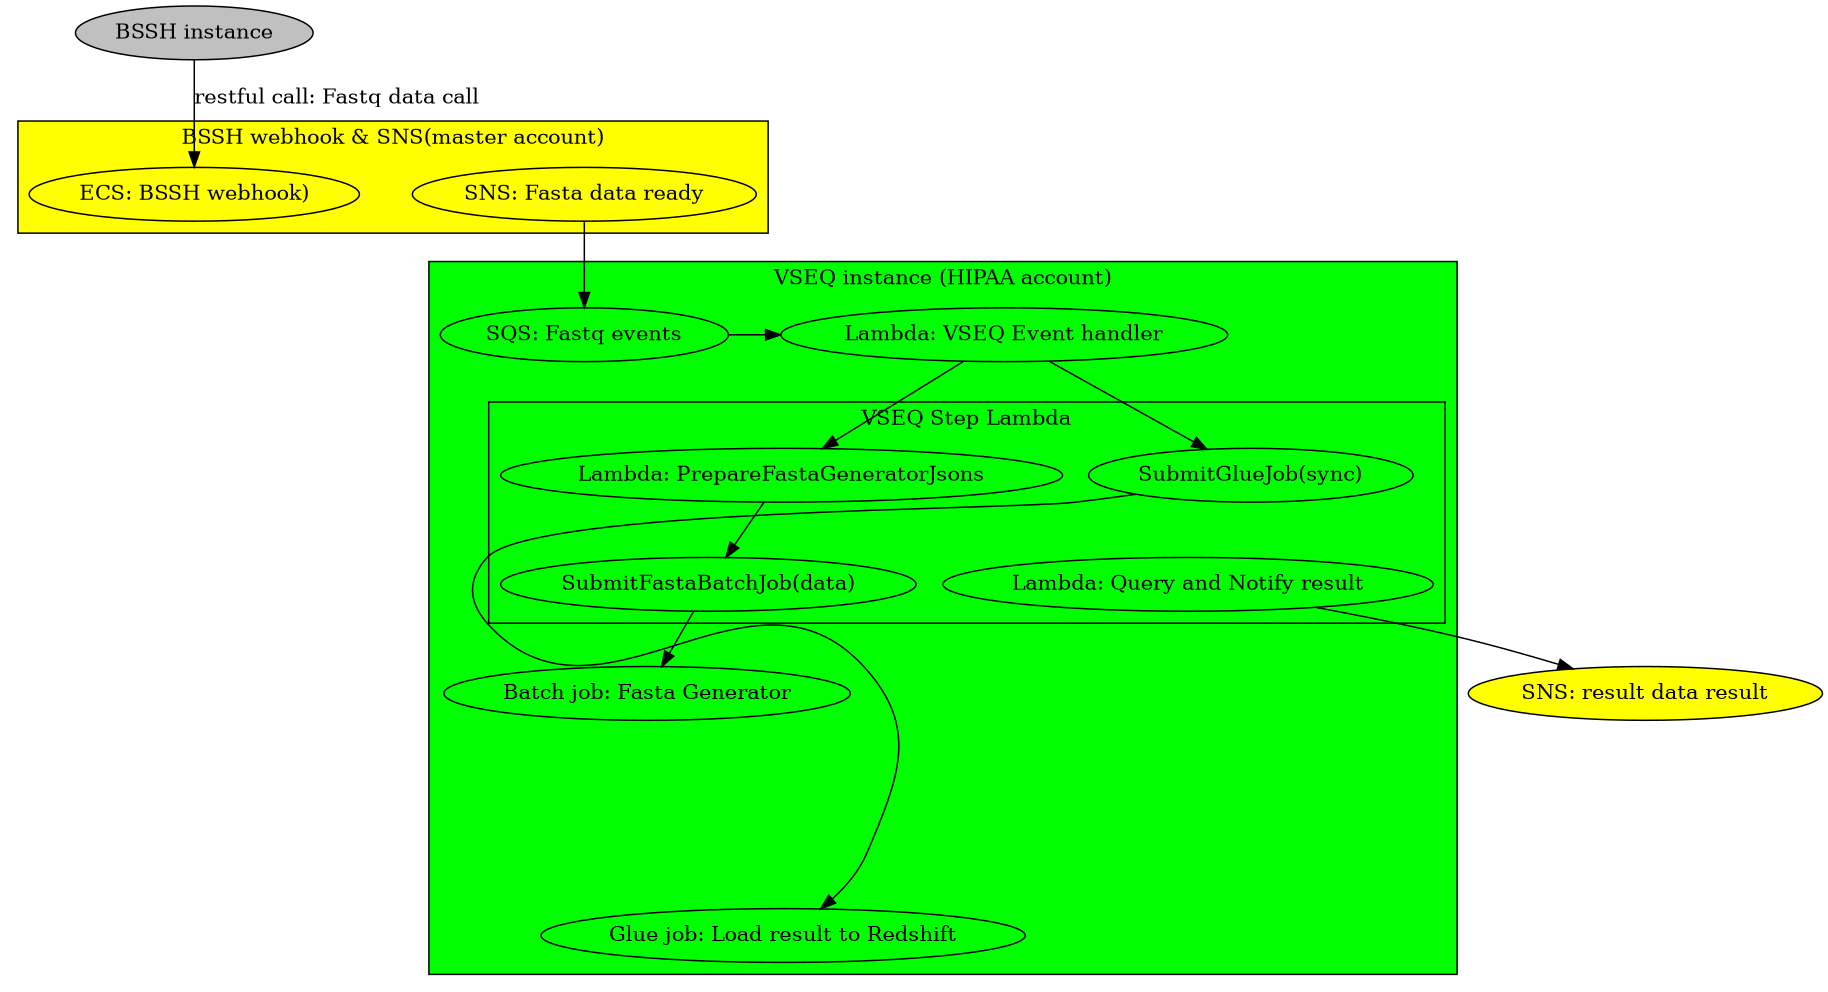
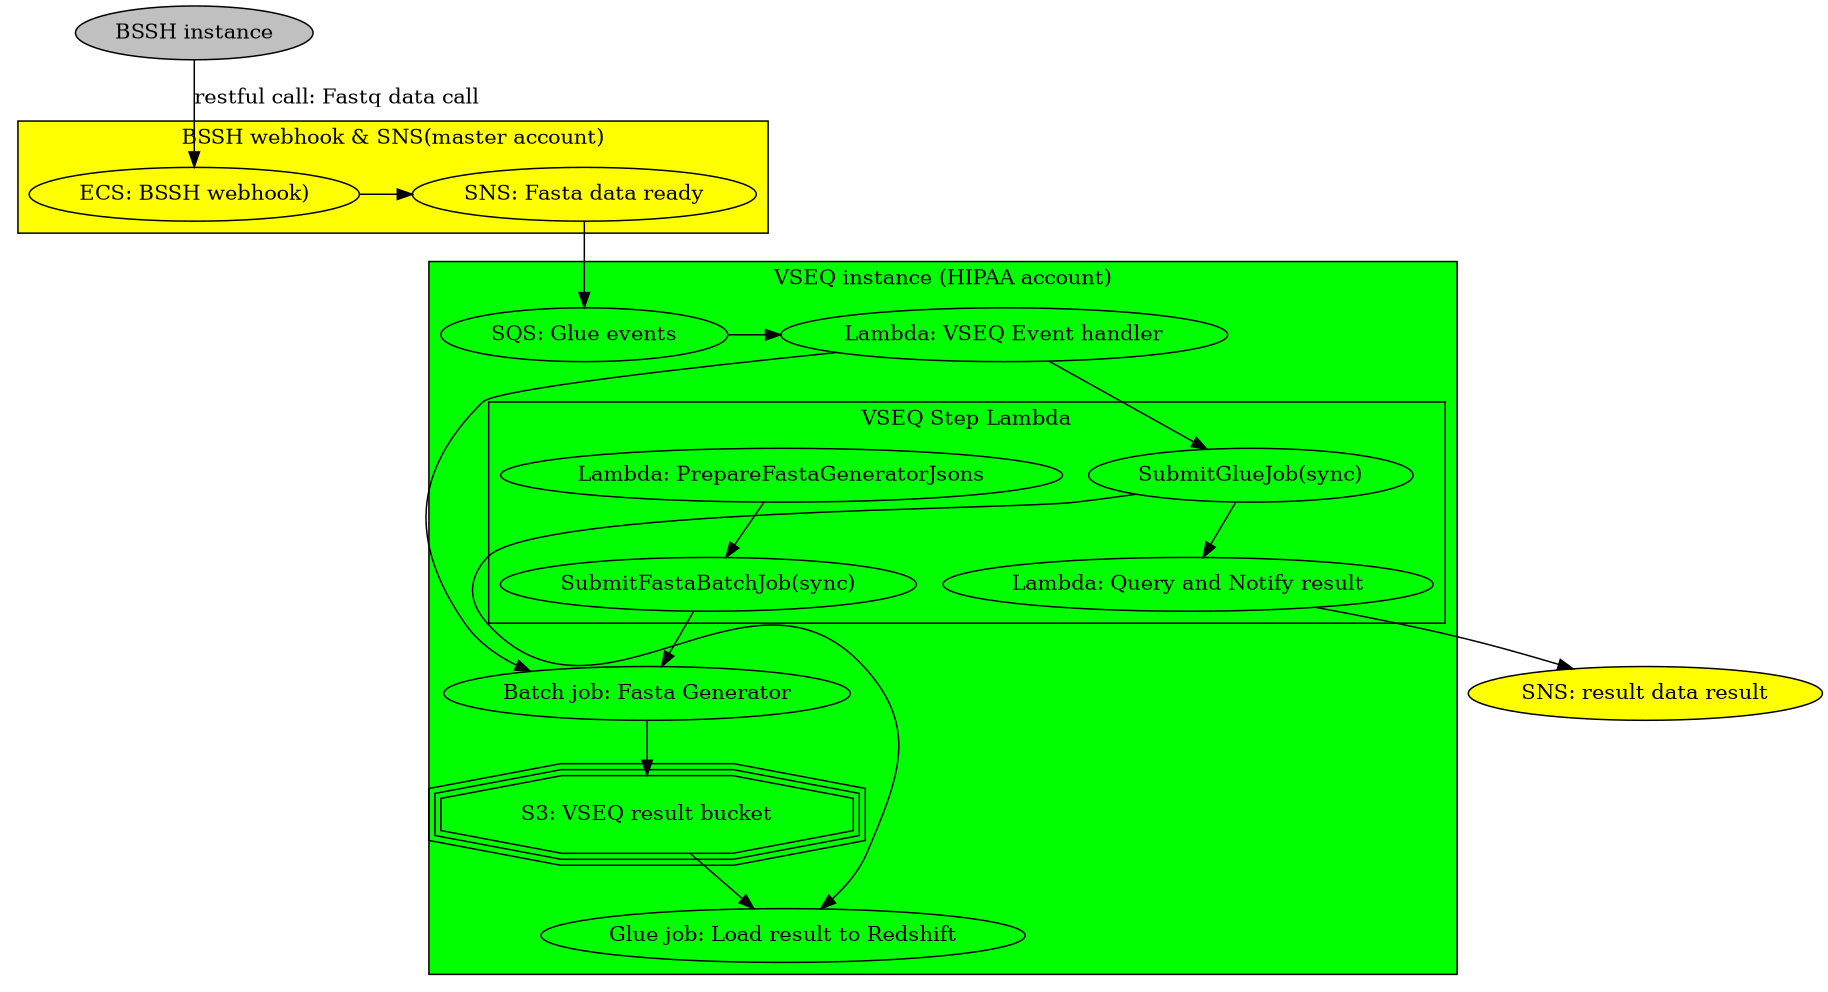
none -> (378, 194)
(584, 335) -> (584, 335)
(915, 391) -> (520, 392)
none -> (1223, 523)
(708, 584) -> (708, 584)
none -> (647, 814)
